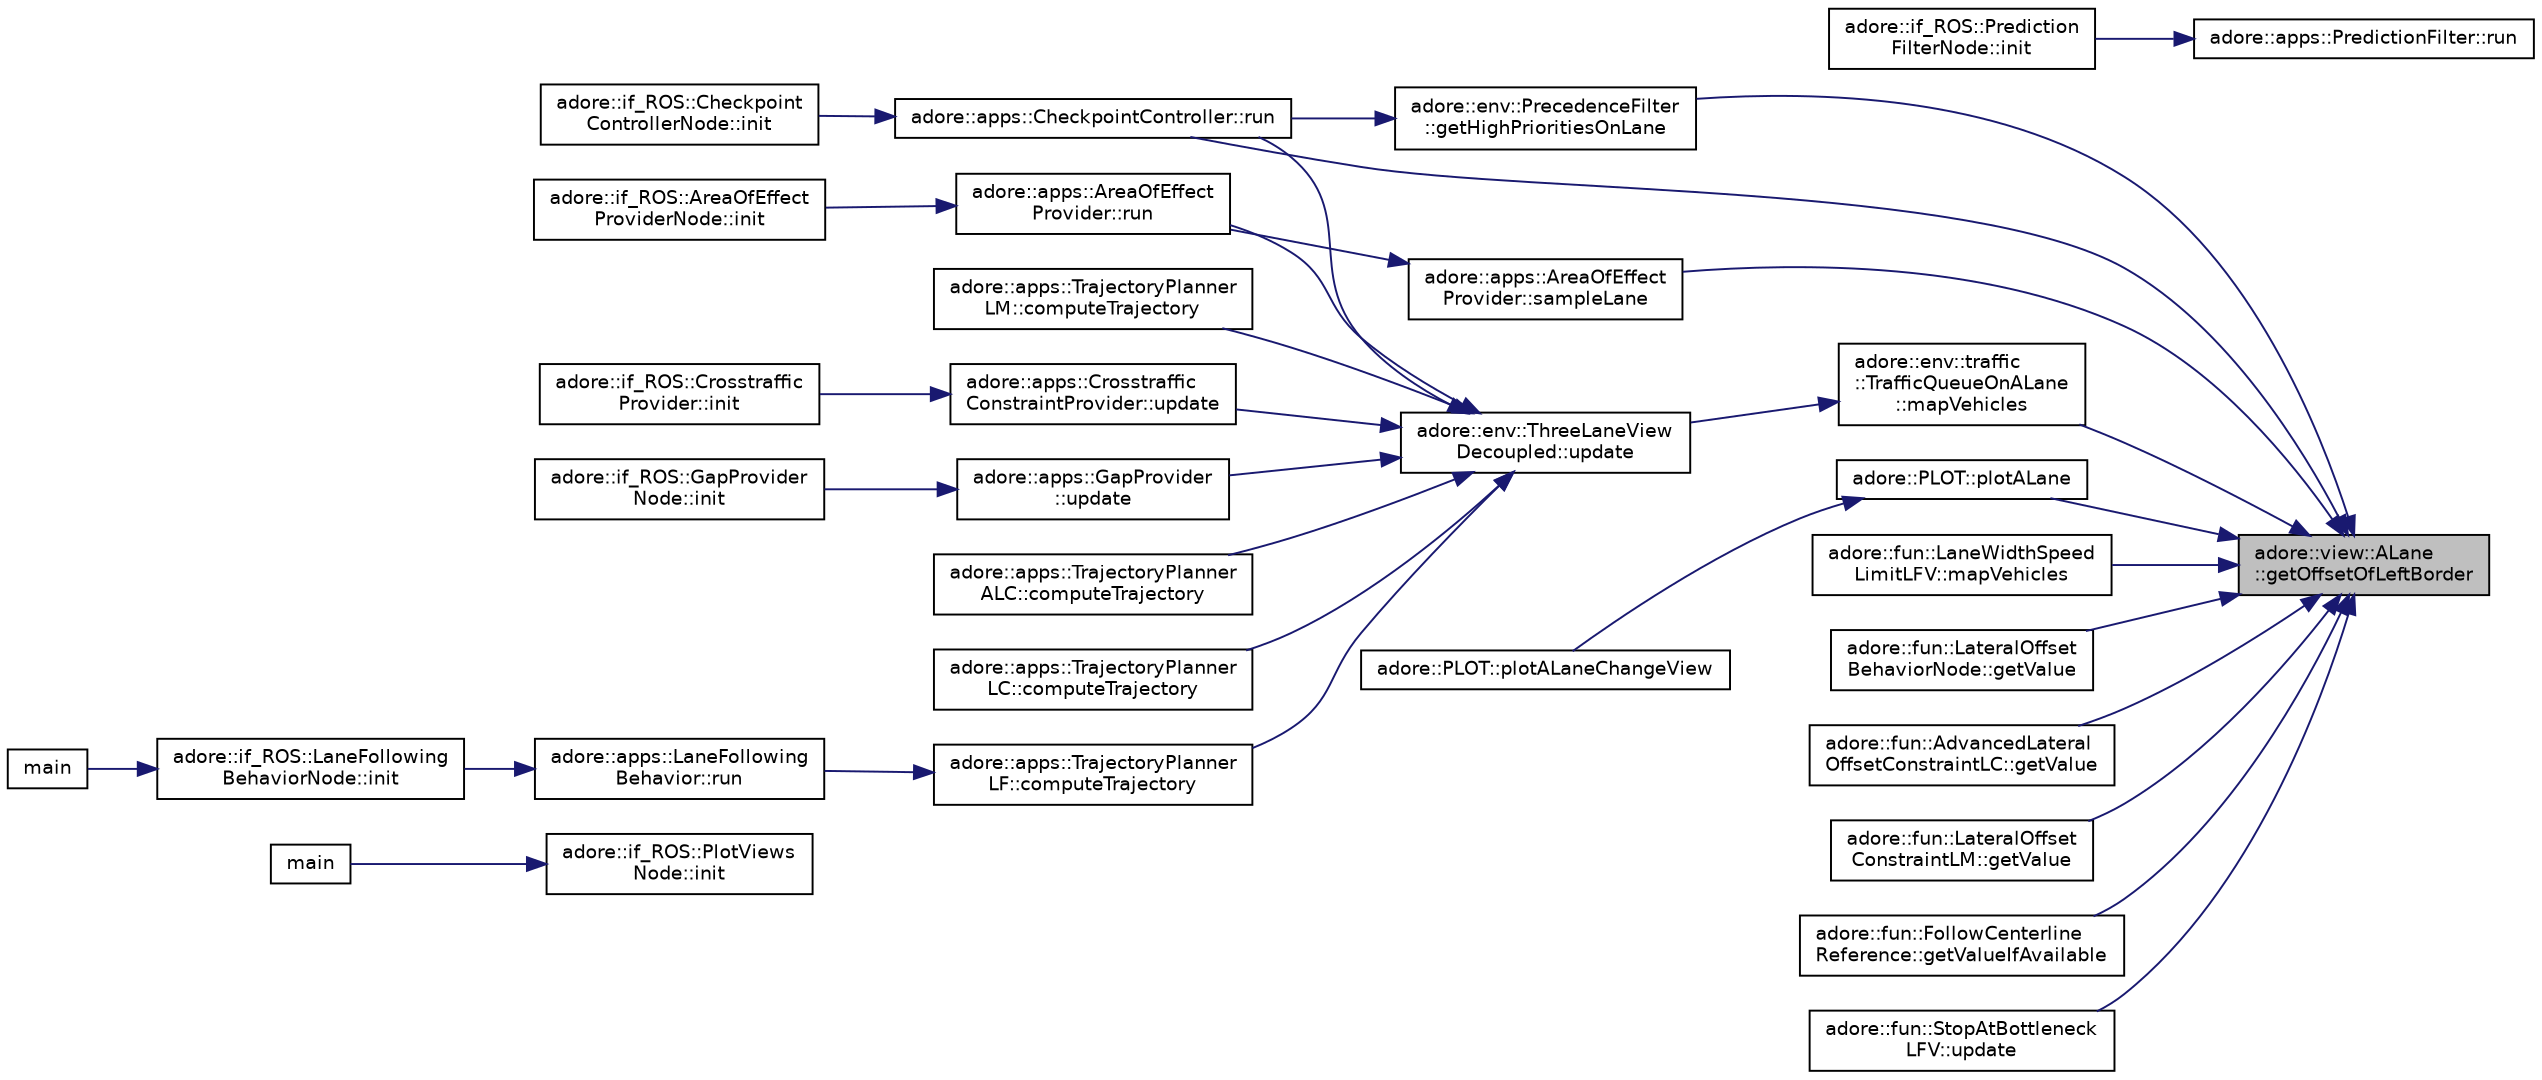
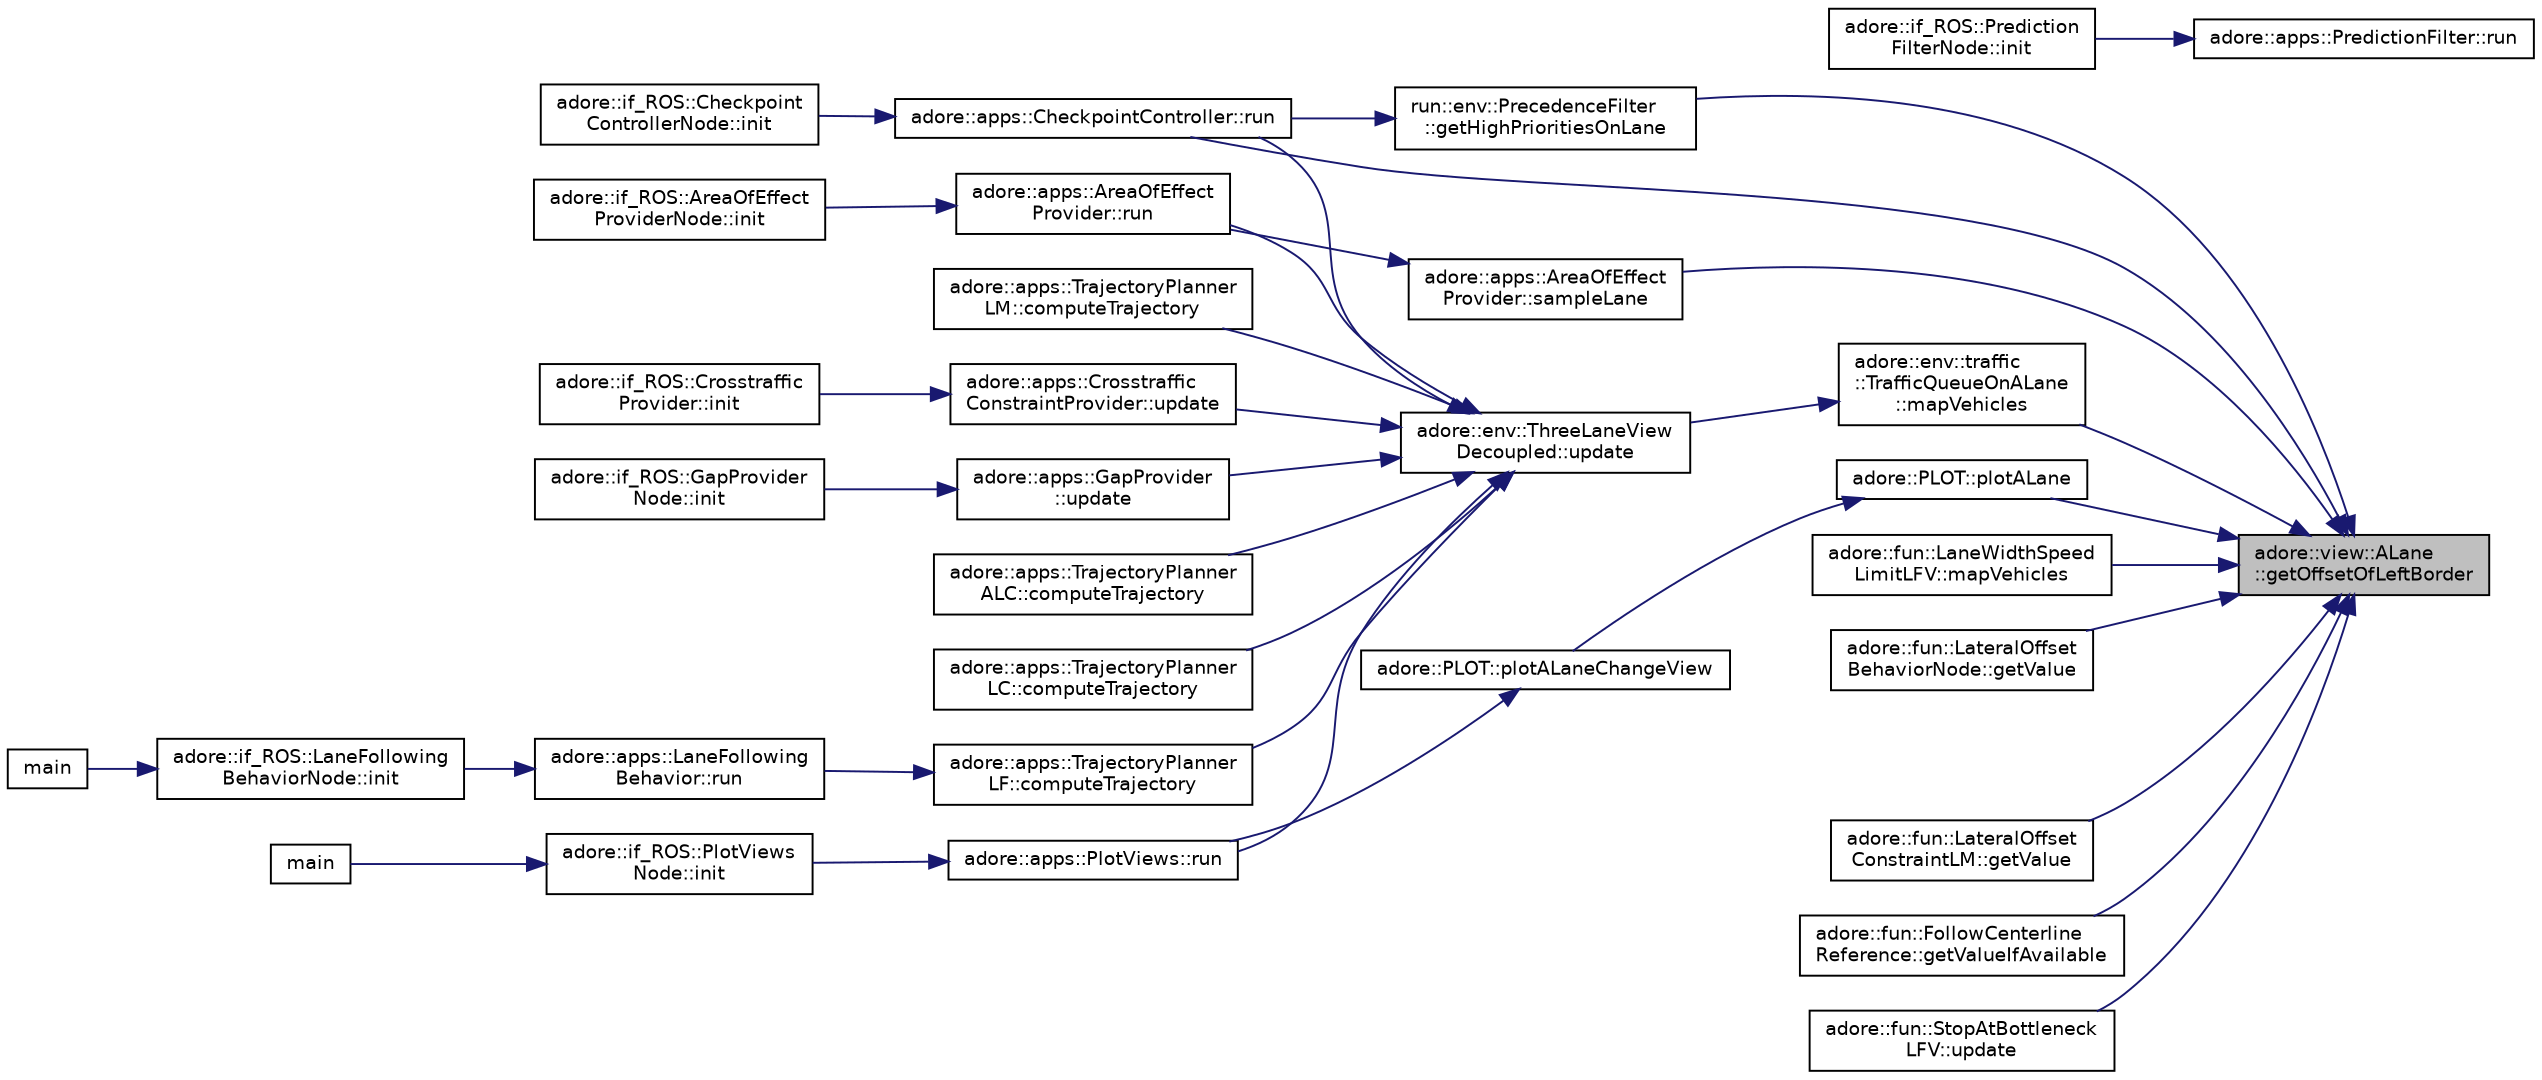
(1546, 118) -> (1546, 118)
(1962, 755) -> none
none -> (1093, 860)
